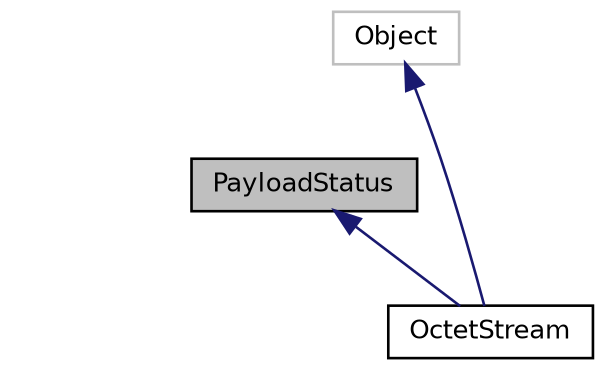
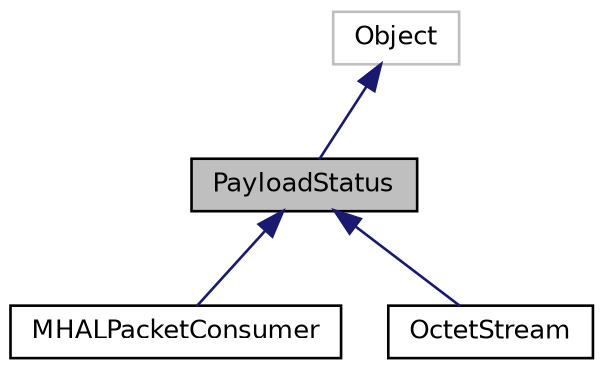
(453, 196) -> (343, 123)
none -> (176, 332)
